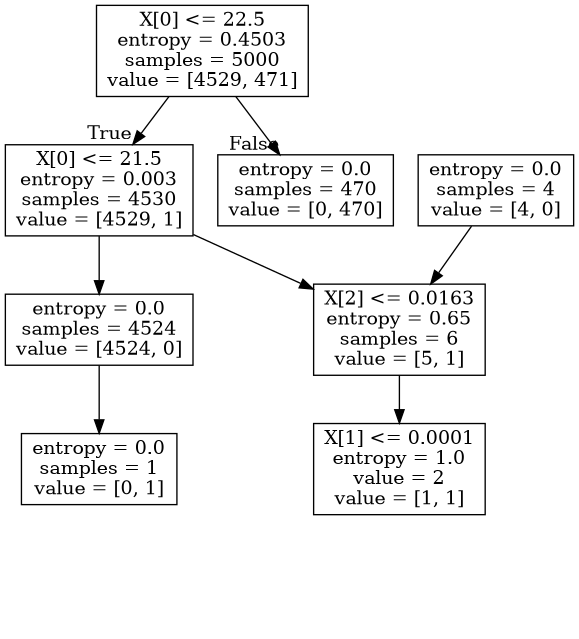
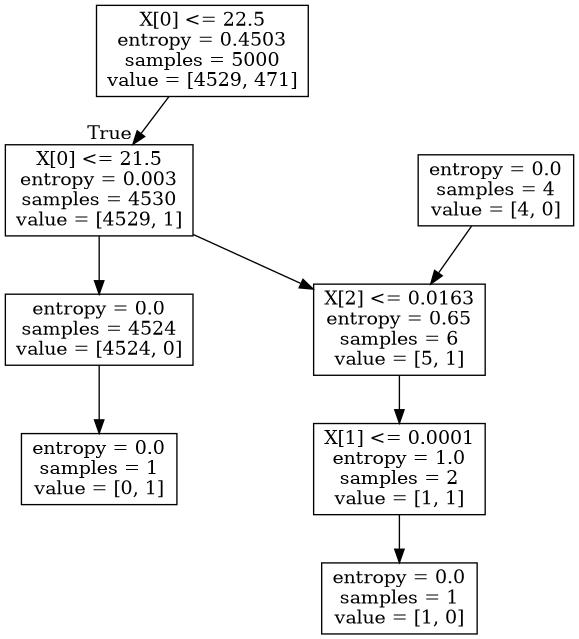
(306, 190) -> none
(399, 469) -> (399, 469)
none -> (399, 598)
